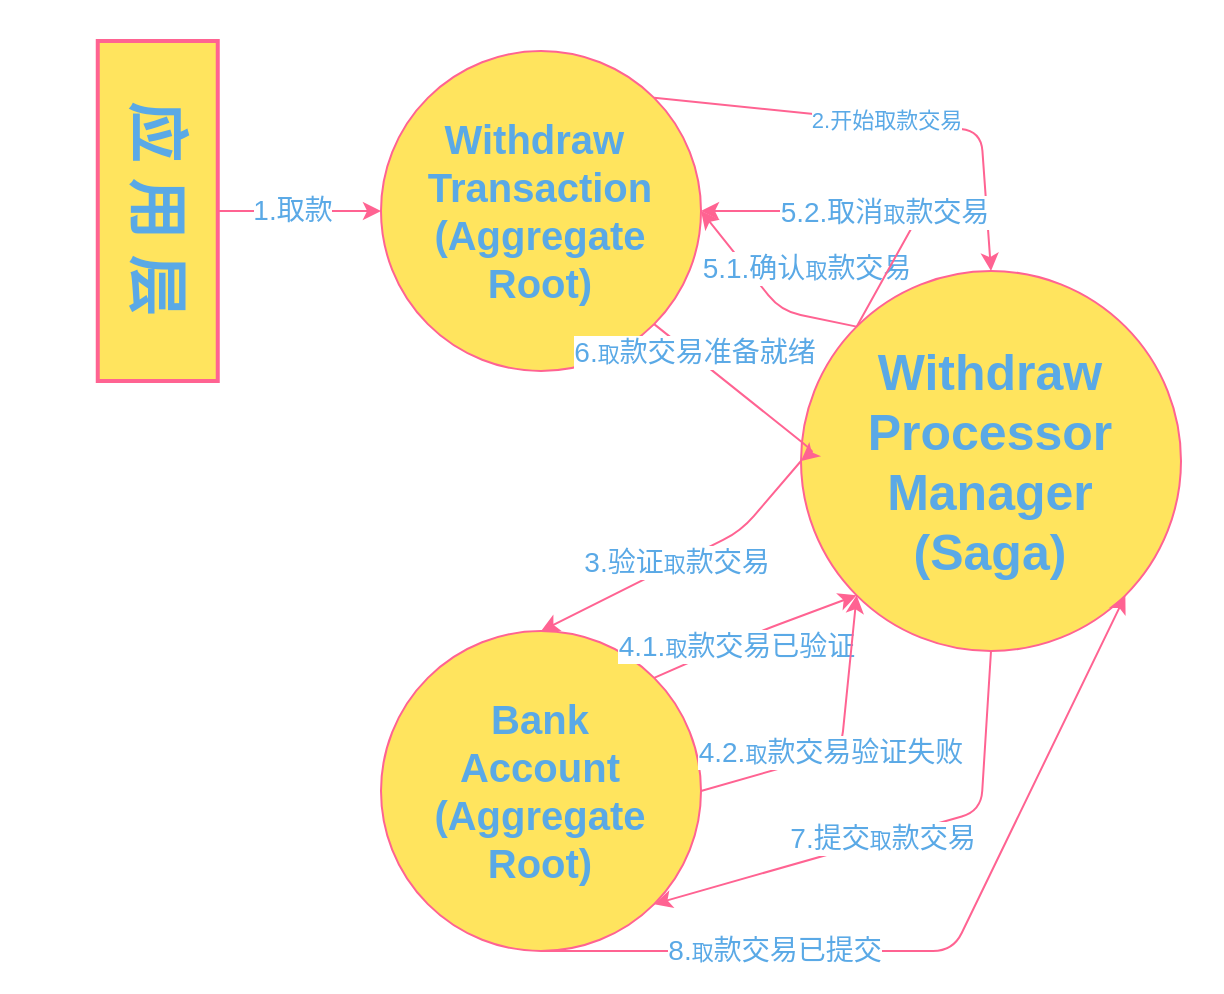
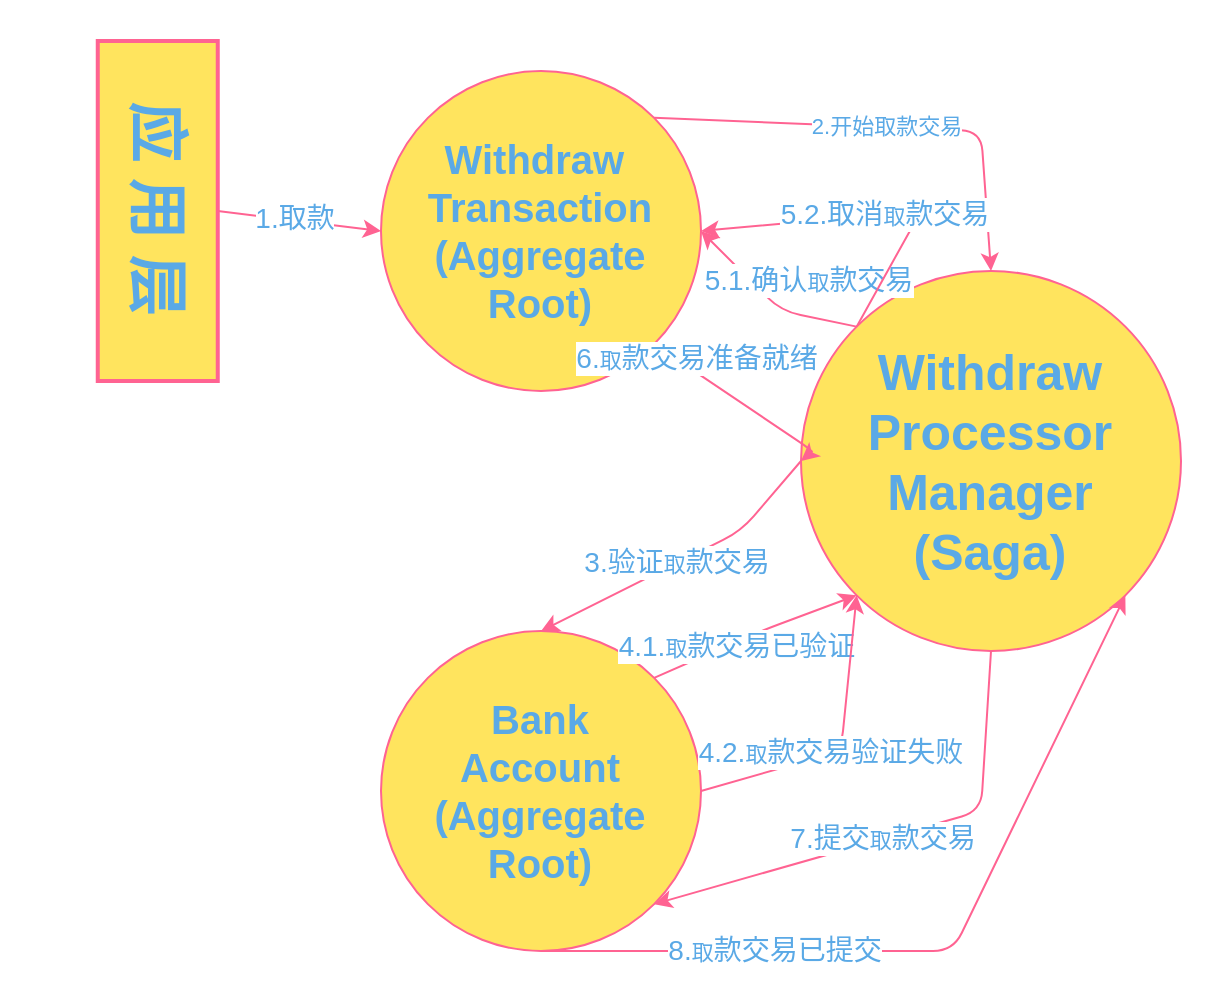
(541, 211) -> (541, 231)
